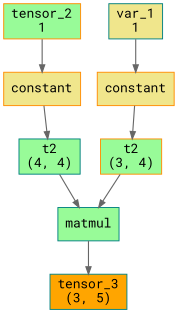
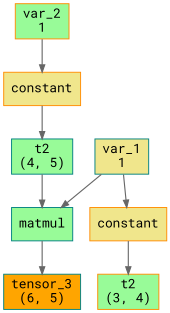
(42, 21) -> (42, 21)
(50, 157) -> (42, 157)
(111, 188) -> (84, 189)
(88, 292) -> (42, 292)
